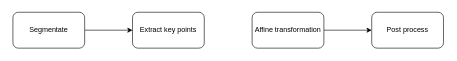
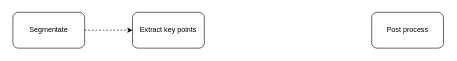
(106, 30) -> (106, 30)
(288, 30) -> none
(366, 30) -> none
